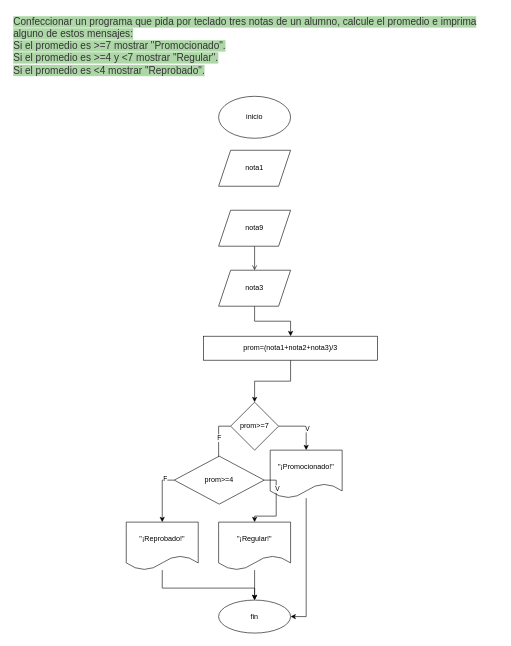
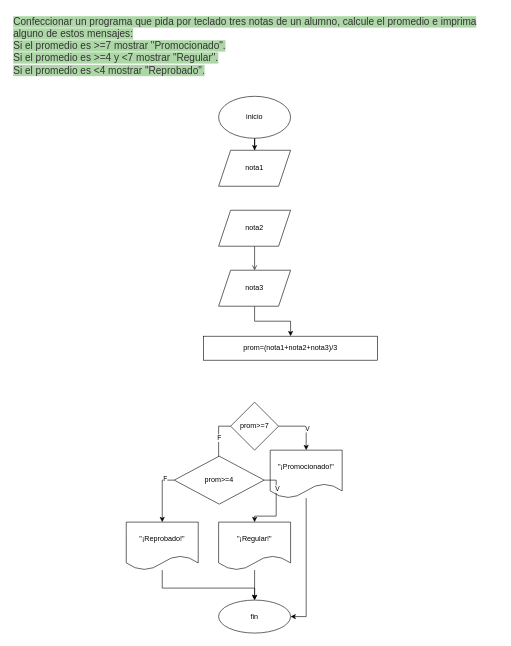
none -> (255, 146)
(255, 228) -> (255, 228)
(291, 372) -> none
